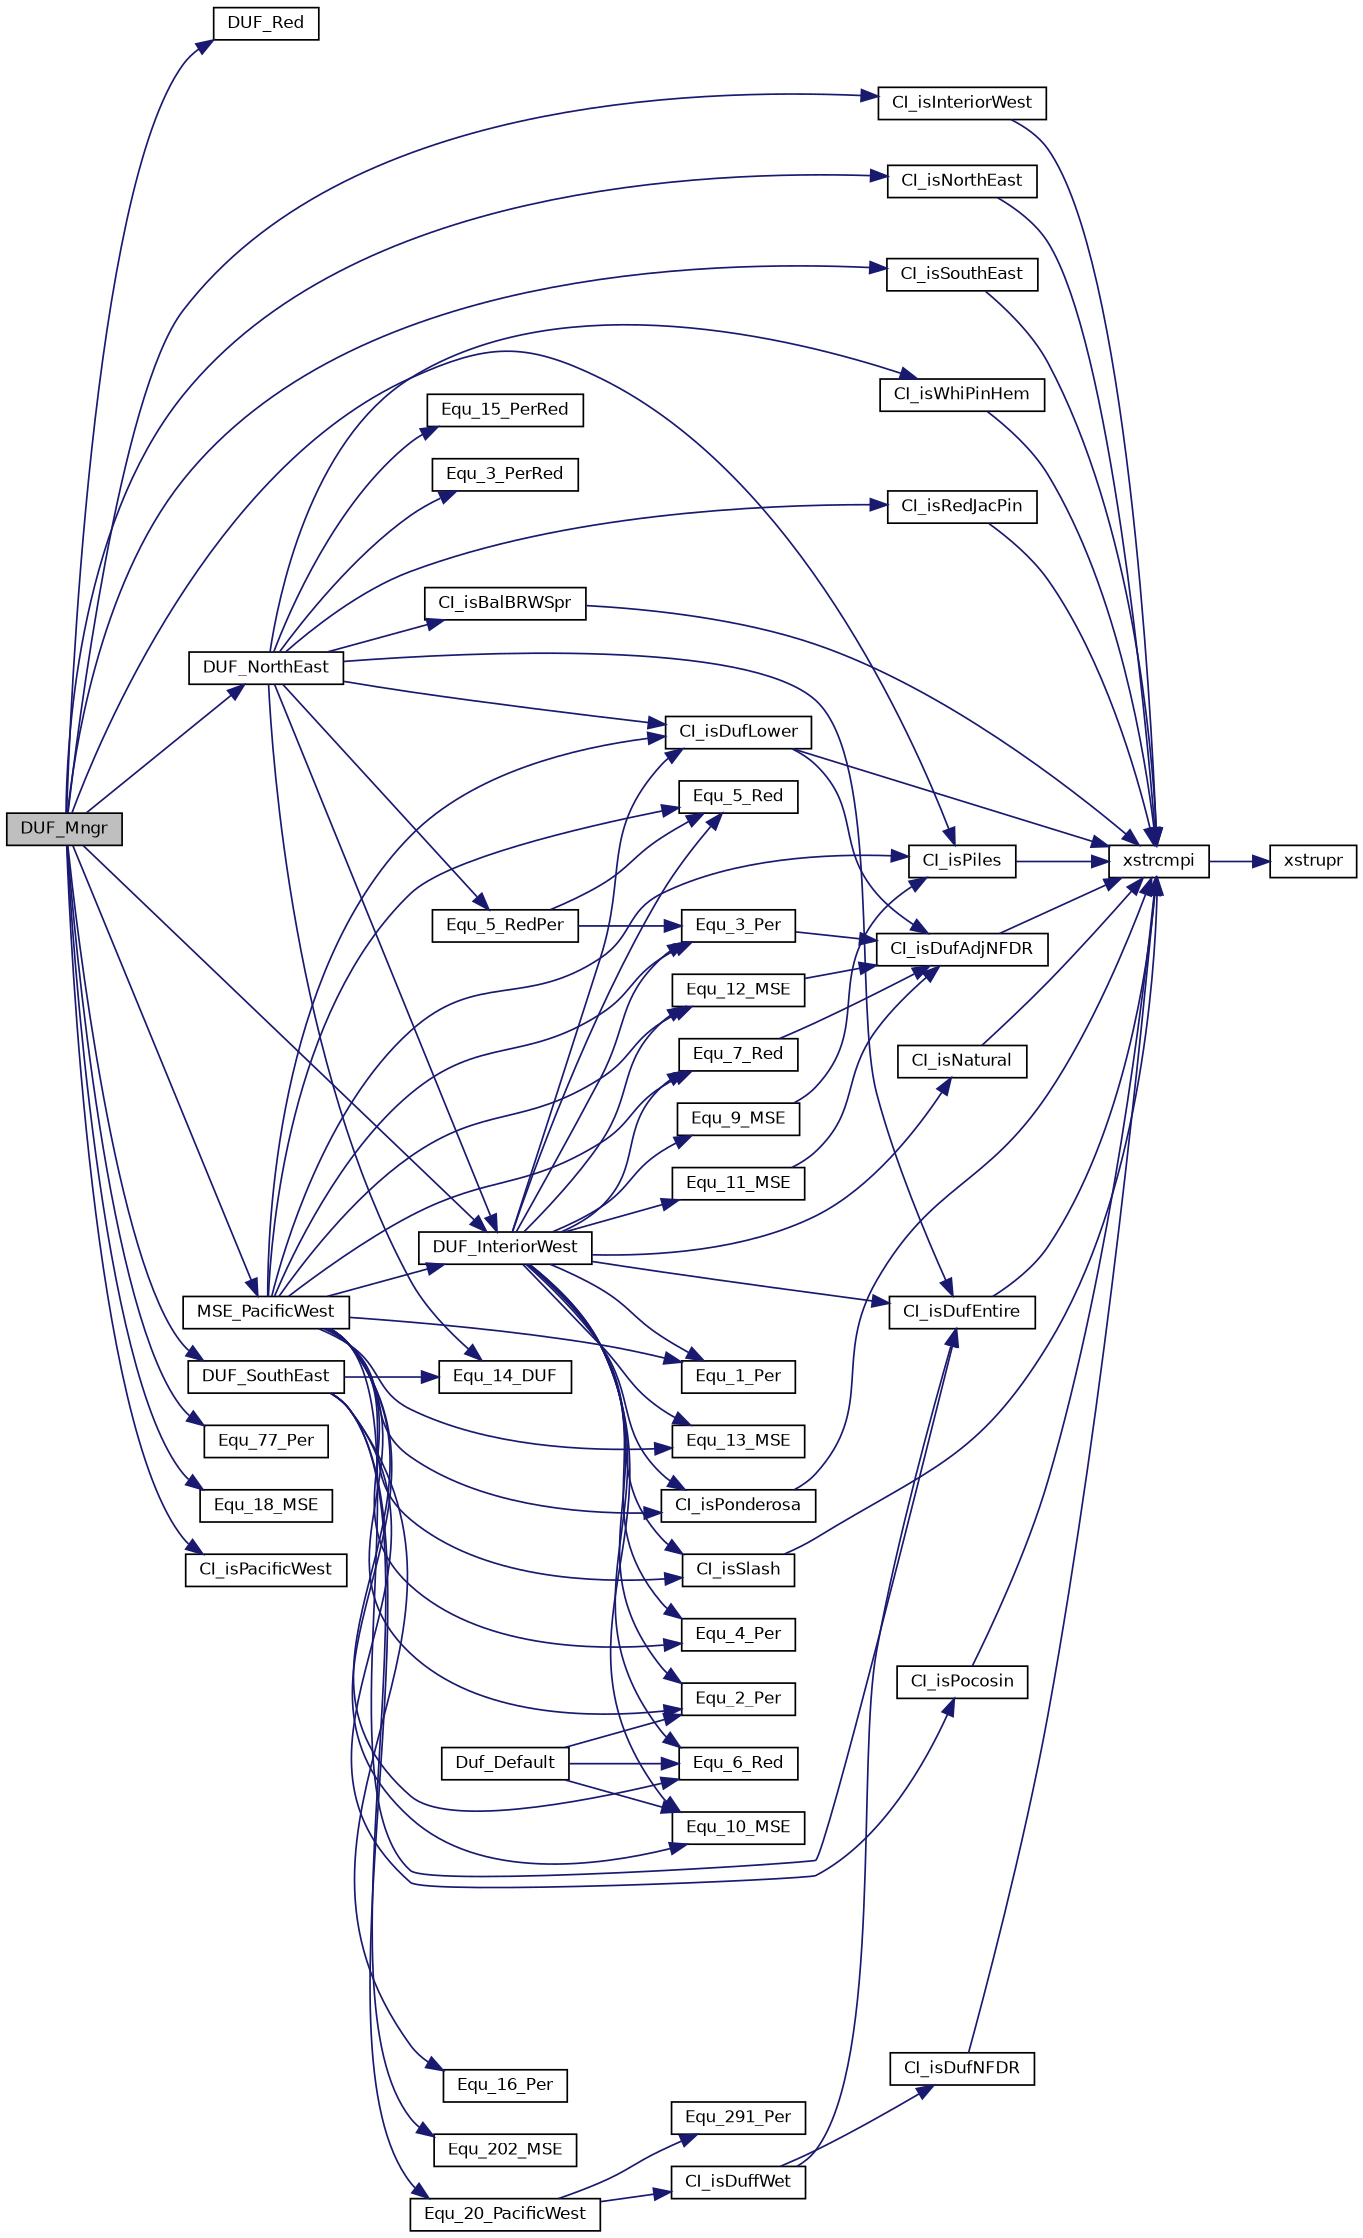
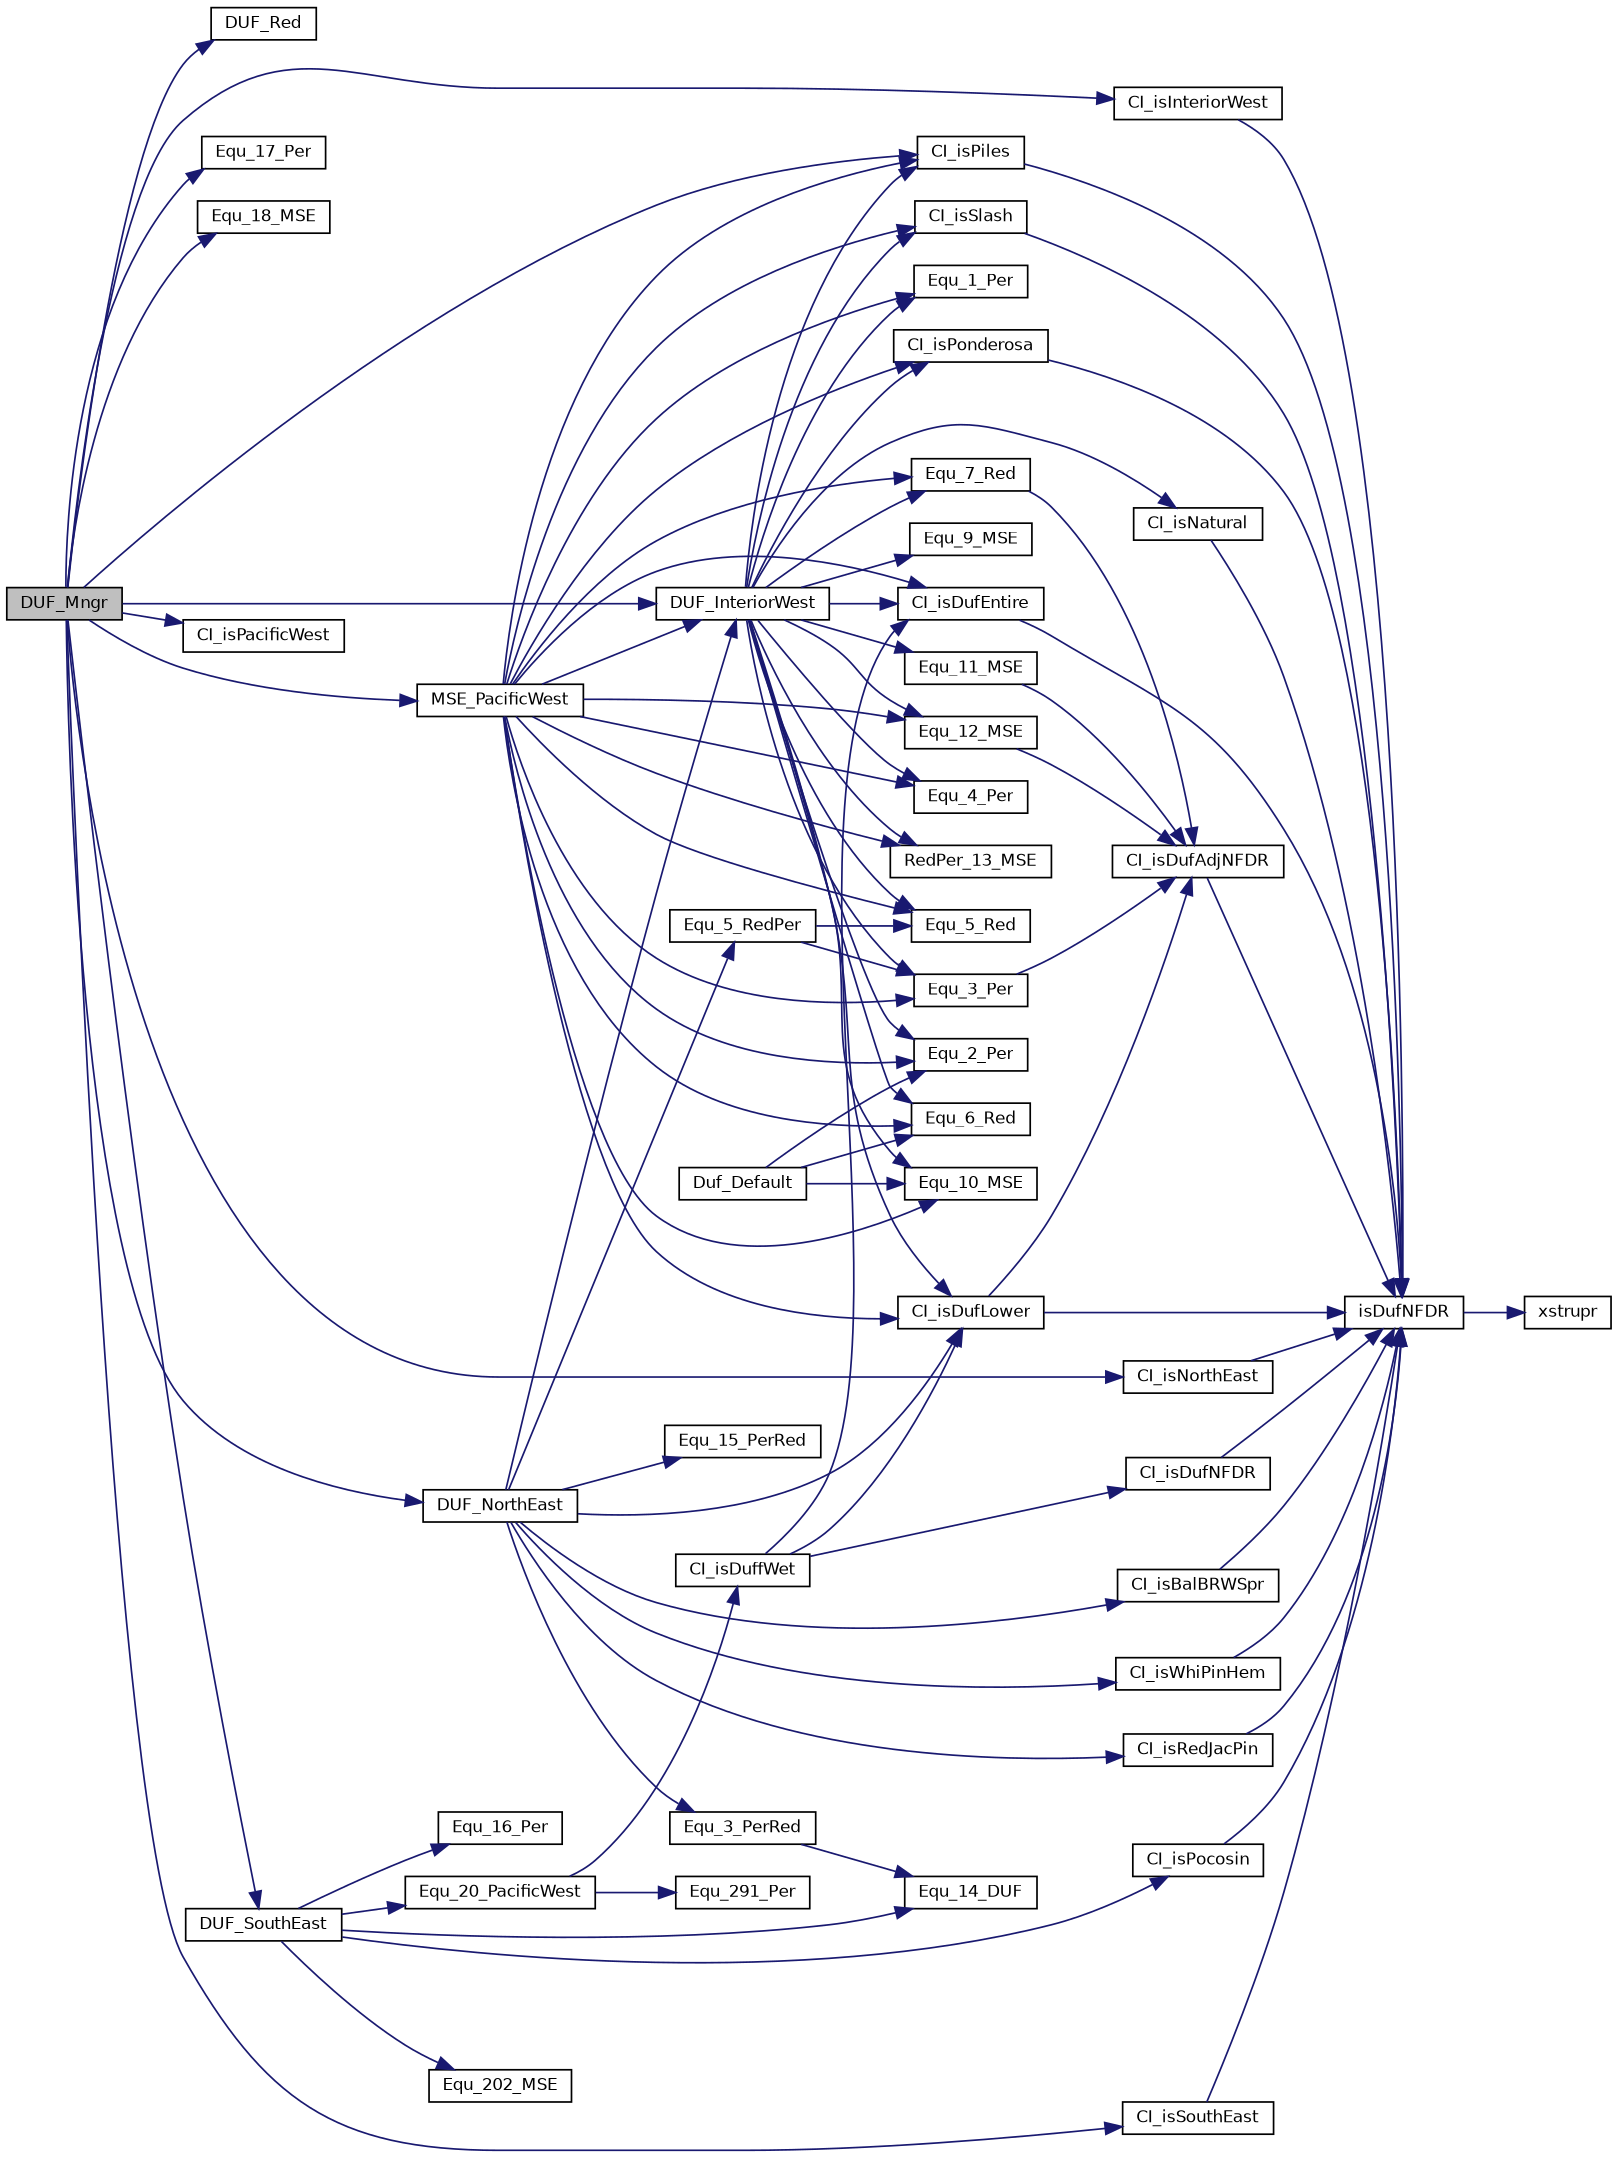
(835, 728) -> none
(1159, 861) -> (1404, 1313)
(308, 982) -> (849, 1858)
(849, 993) -> (789, 367)
(266, 1441) -> (264, 153)
(739, 1441) -> (971, 861)
none -> (888, 1462)
